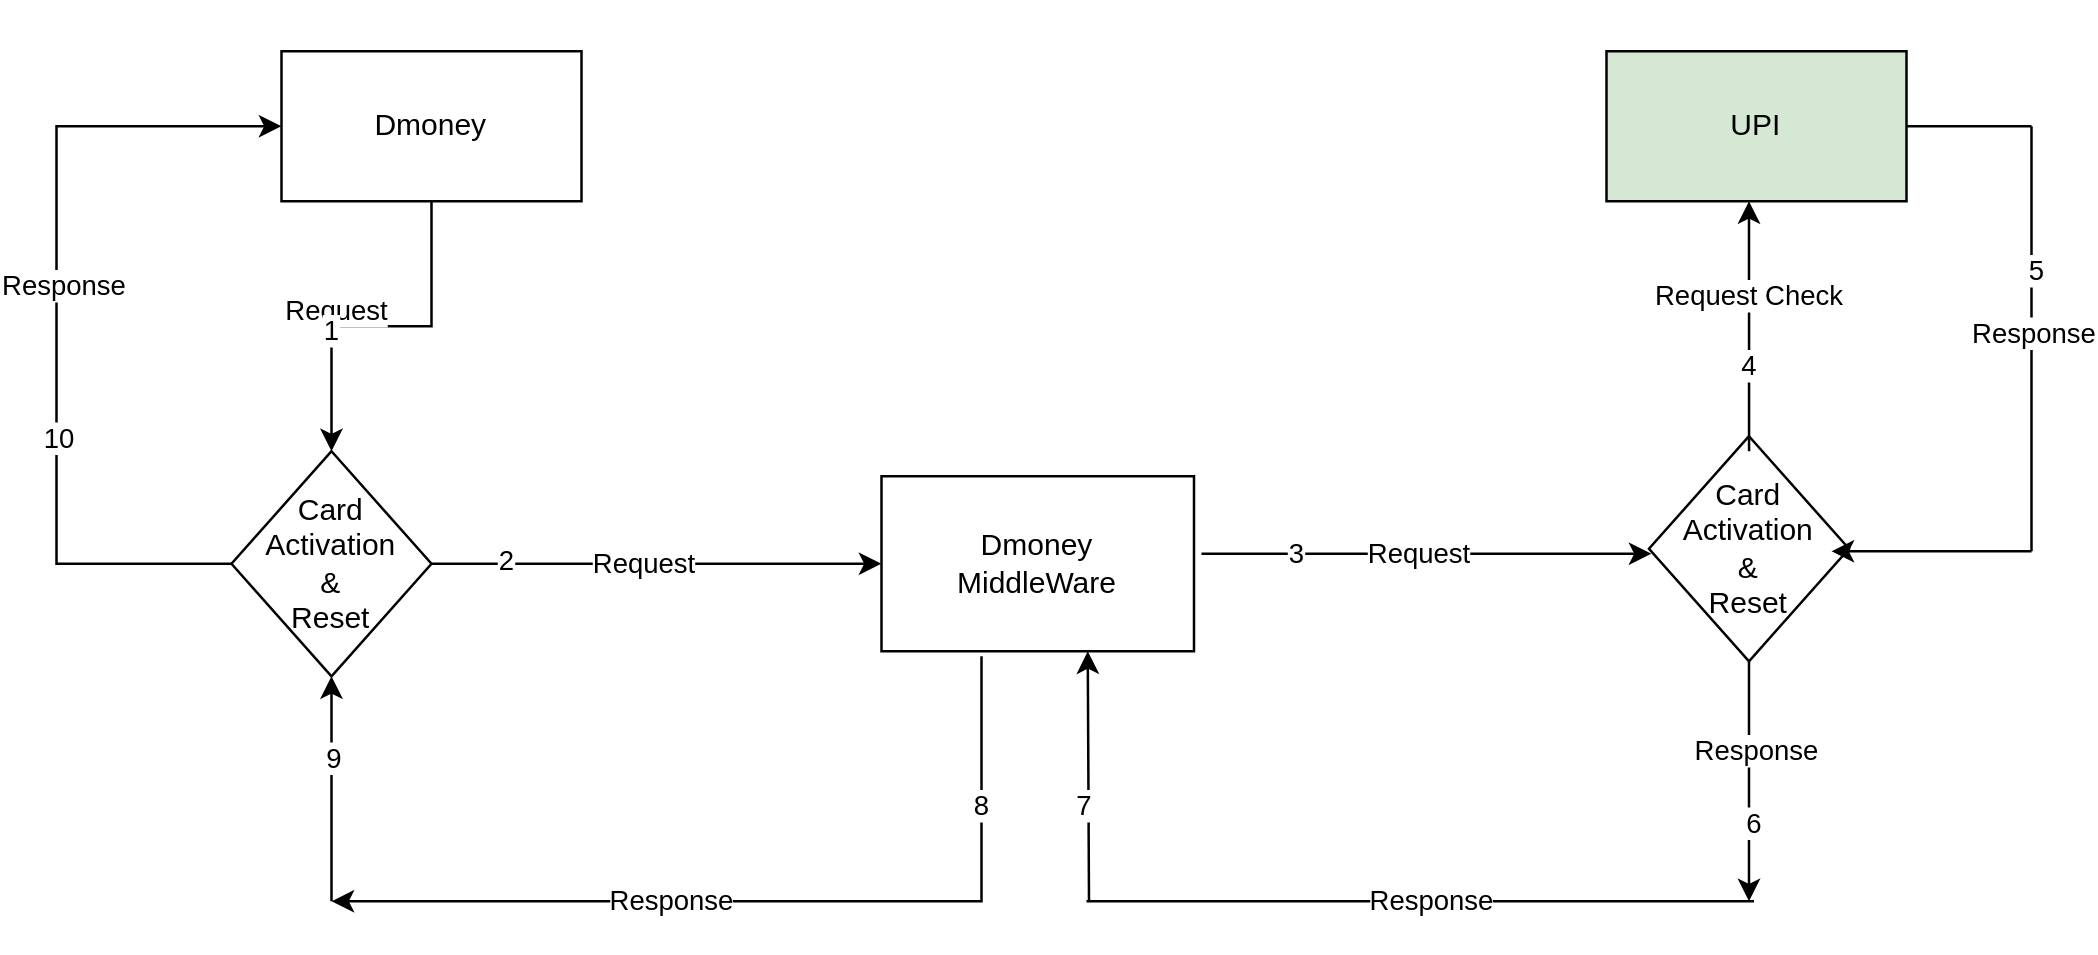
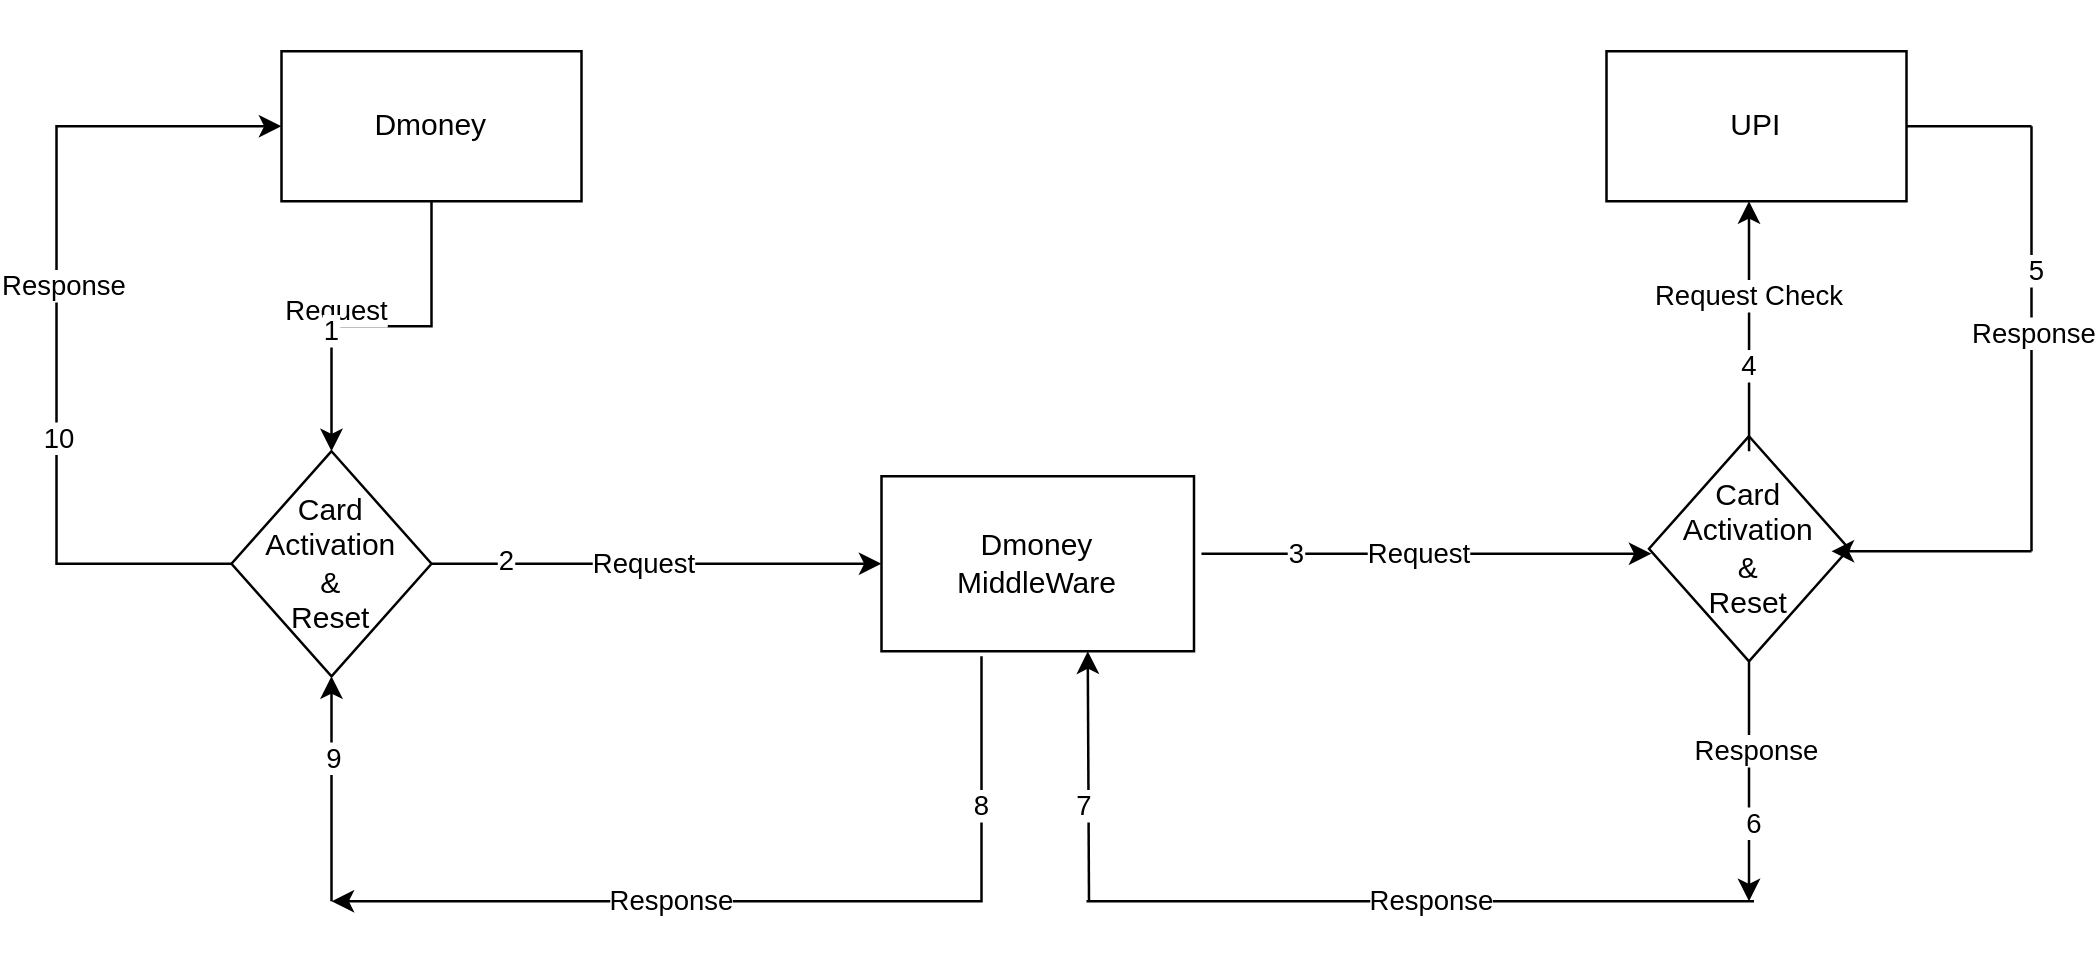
(1756, 126) -> (1756, 126)
